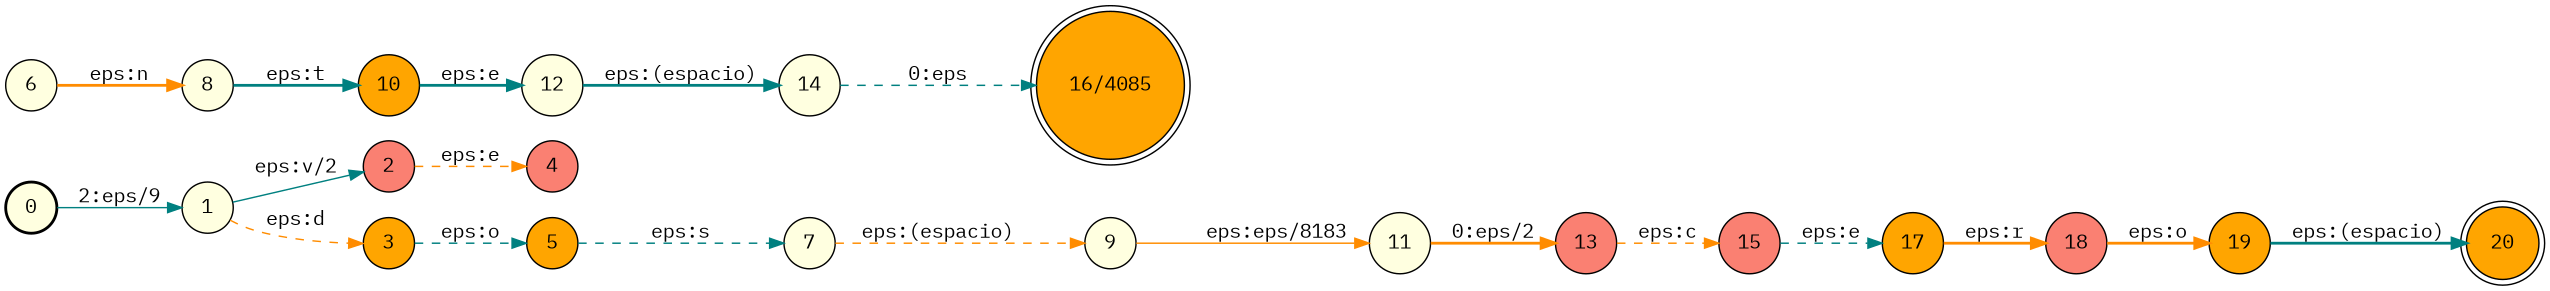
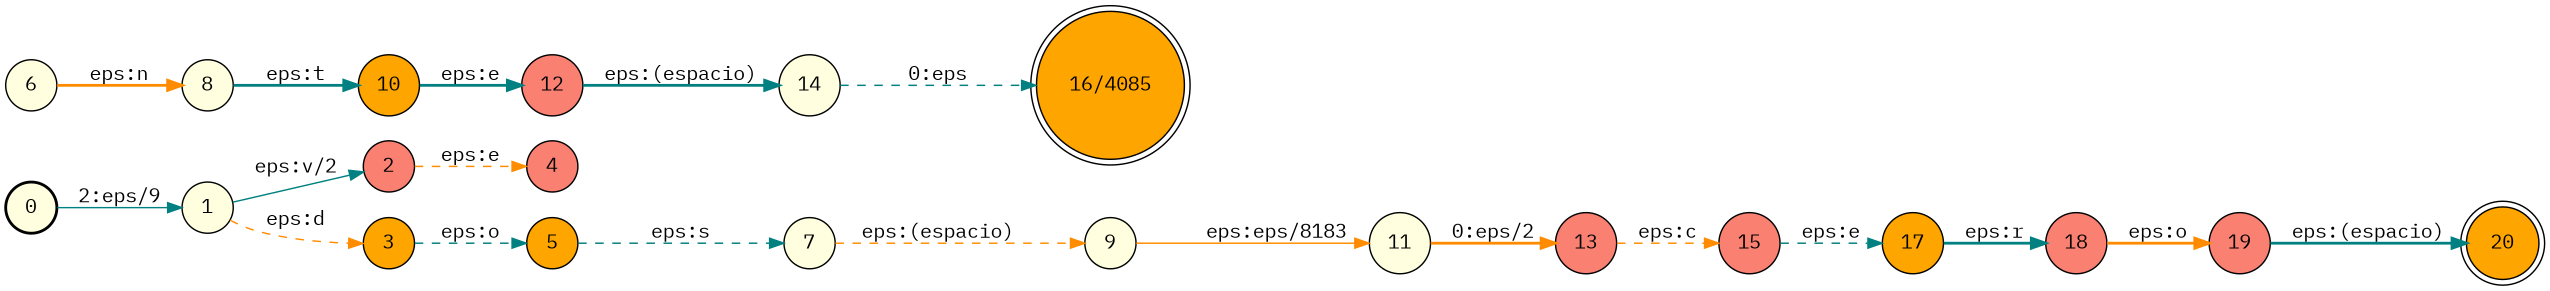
(552, 85) -> (552, 85)
(1987, 243) -> (1987, 243)
(2240, 243) -> (2240, 243)
